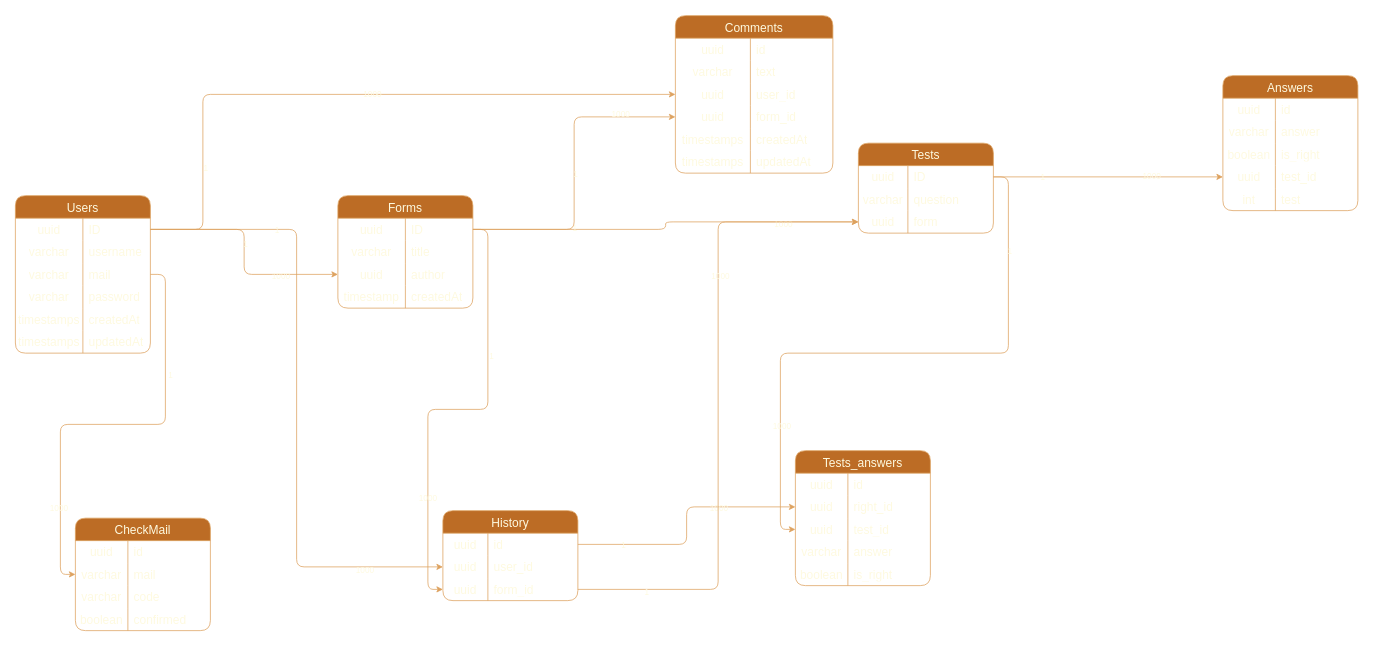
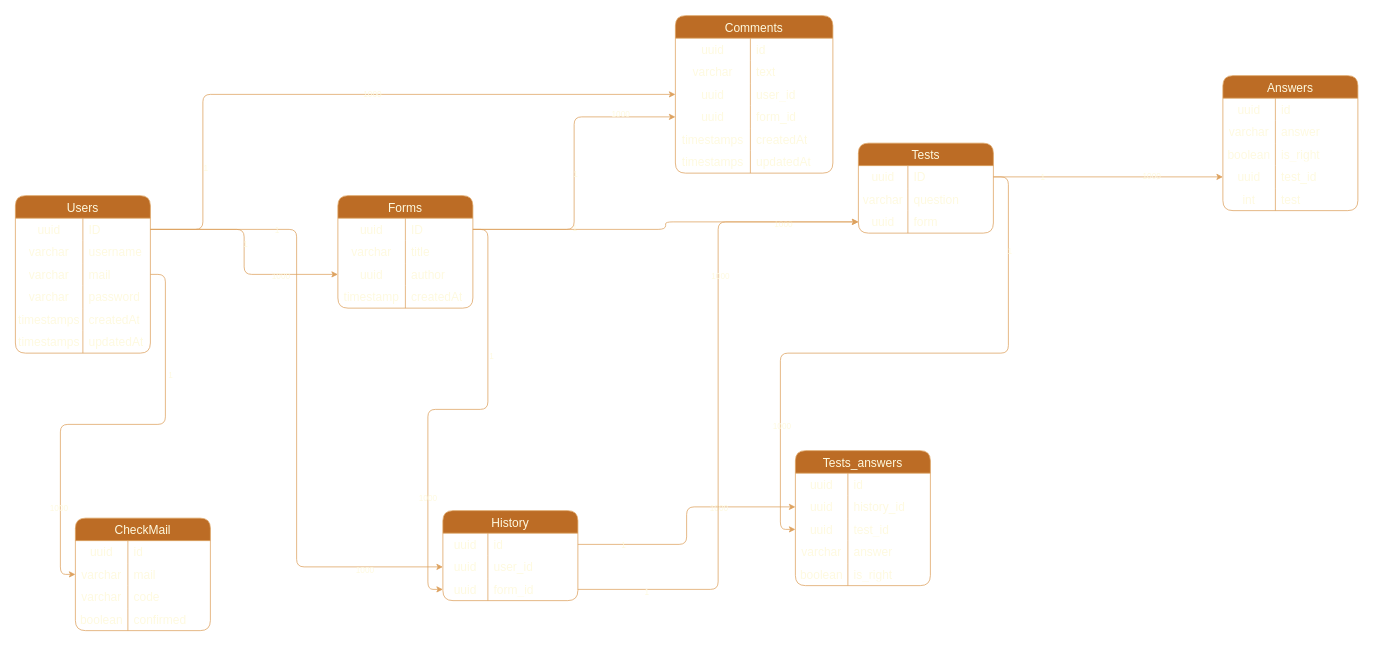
(878, 507) -> (884, 507)
